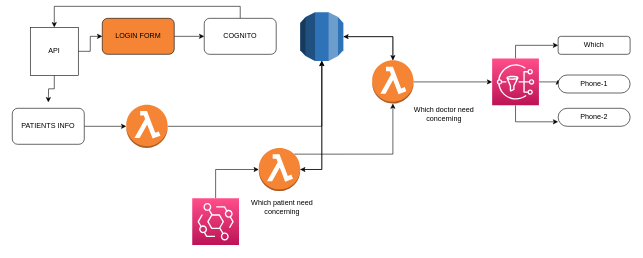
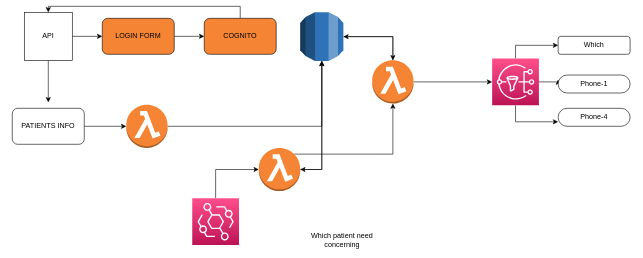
(240, 36) -> (240, 36)
(54, 51) -> (48, 36)
(444, 114) -> none
(594, 117) -> (594, 117)
(282, 207) -> (342, 240)
